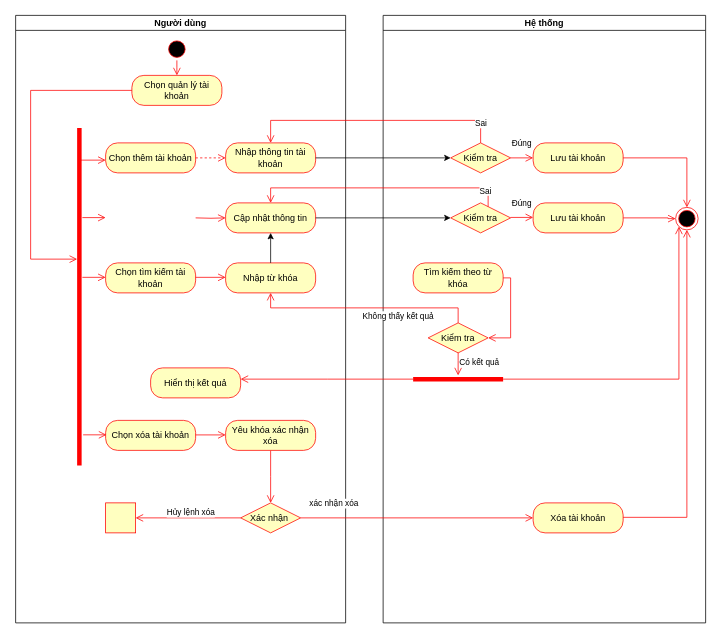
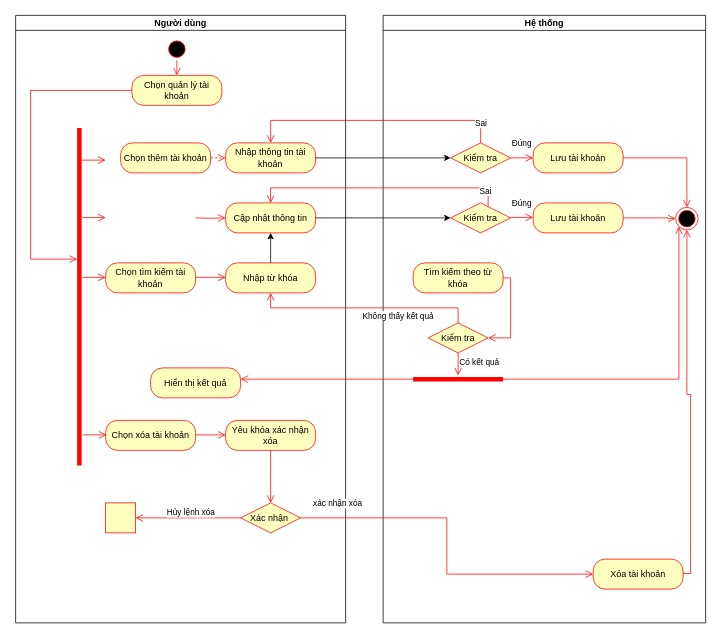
(150, 158) -> (165, 158)
(578, 518) -> (638, 574)
